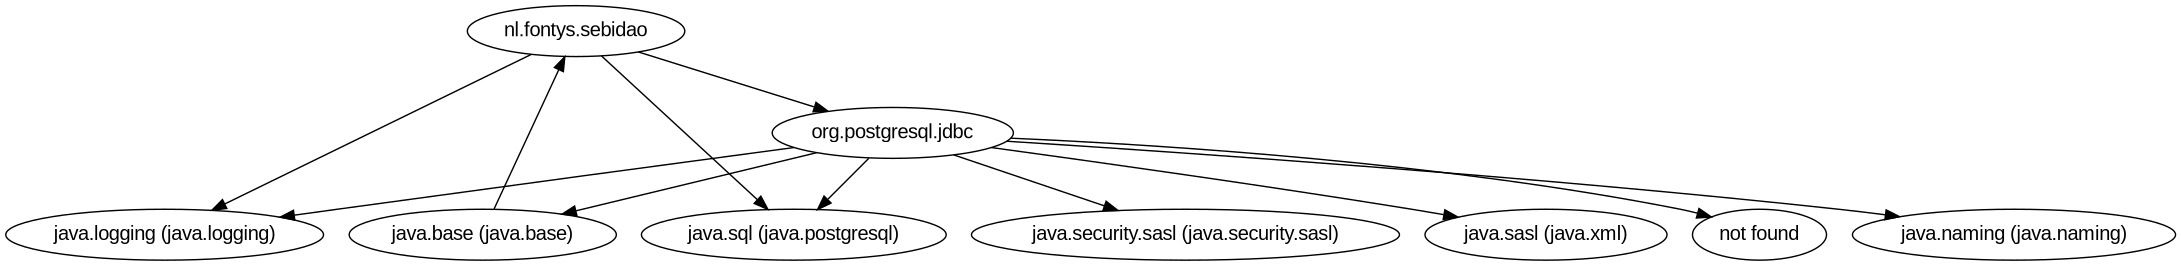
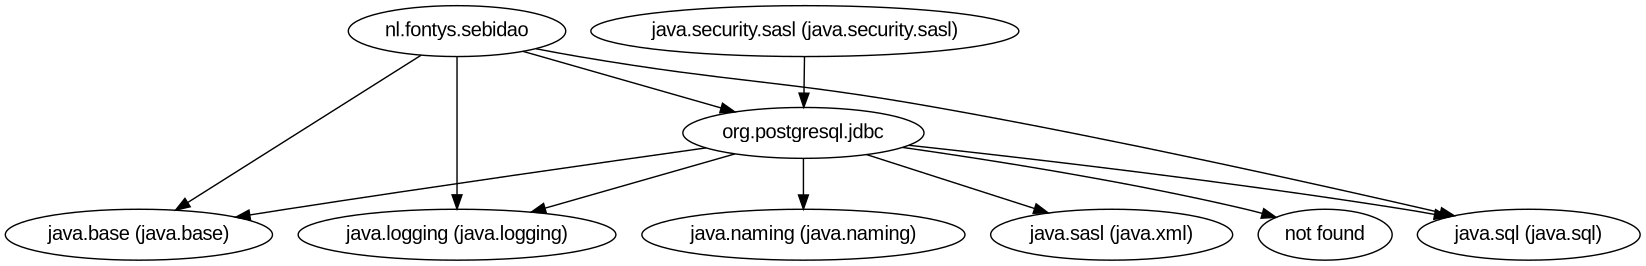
(526, 140) -> (305, 129)
(1029, 180) -> (804, 75)
(794, 235) -> (1529, 235)
